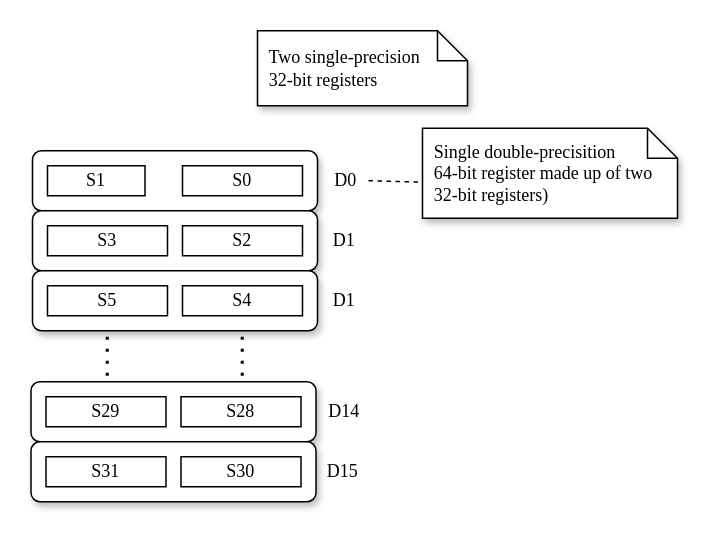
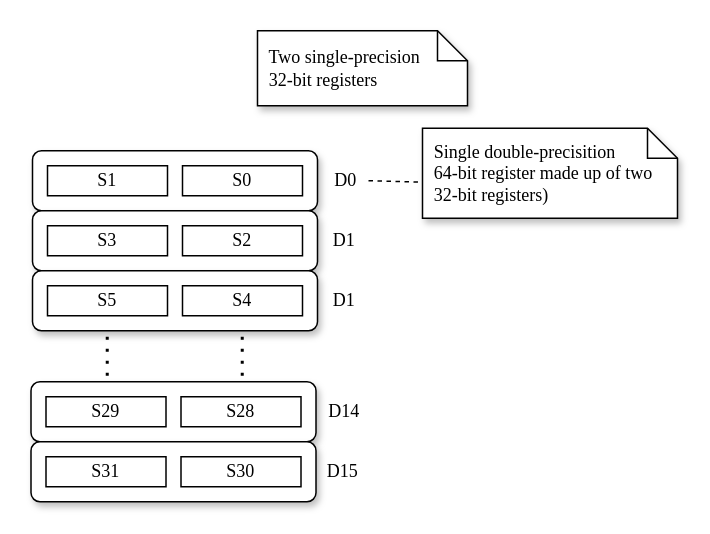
(96, 181) -> (107, 181)
